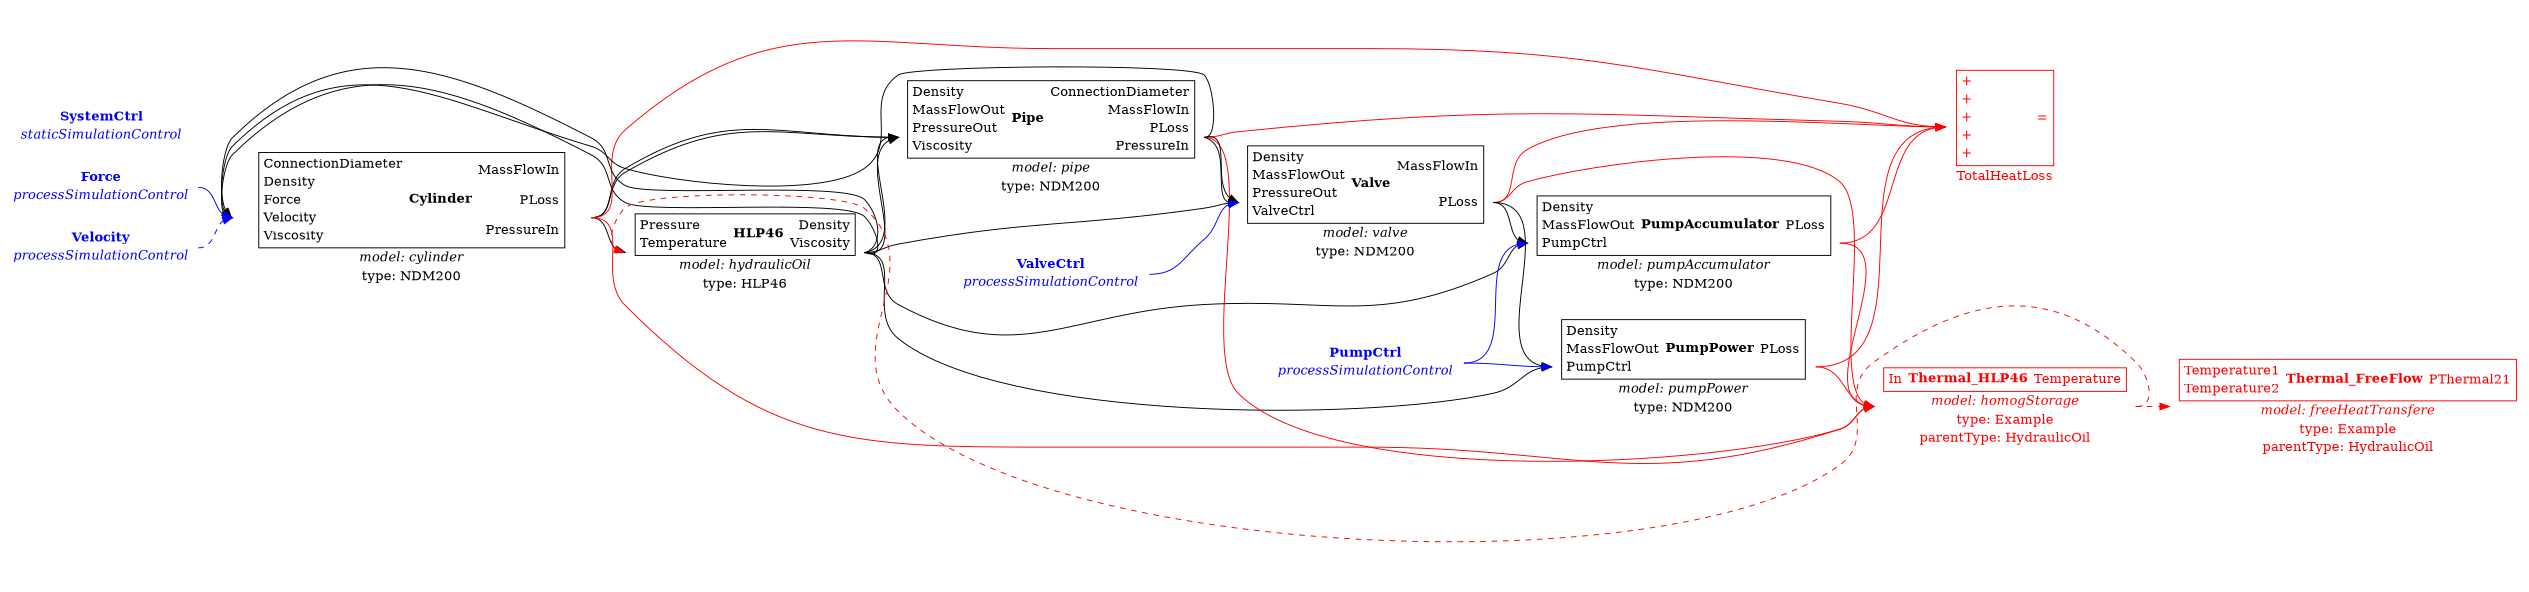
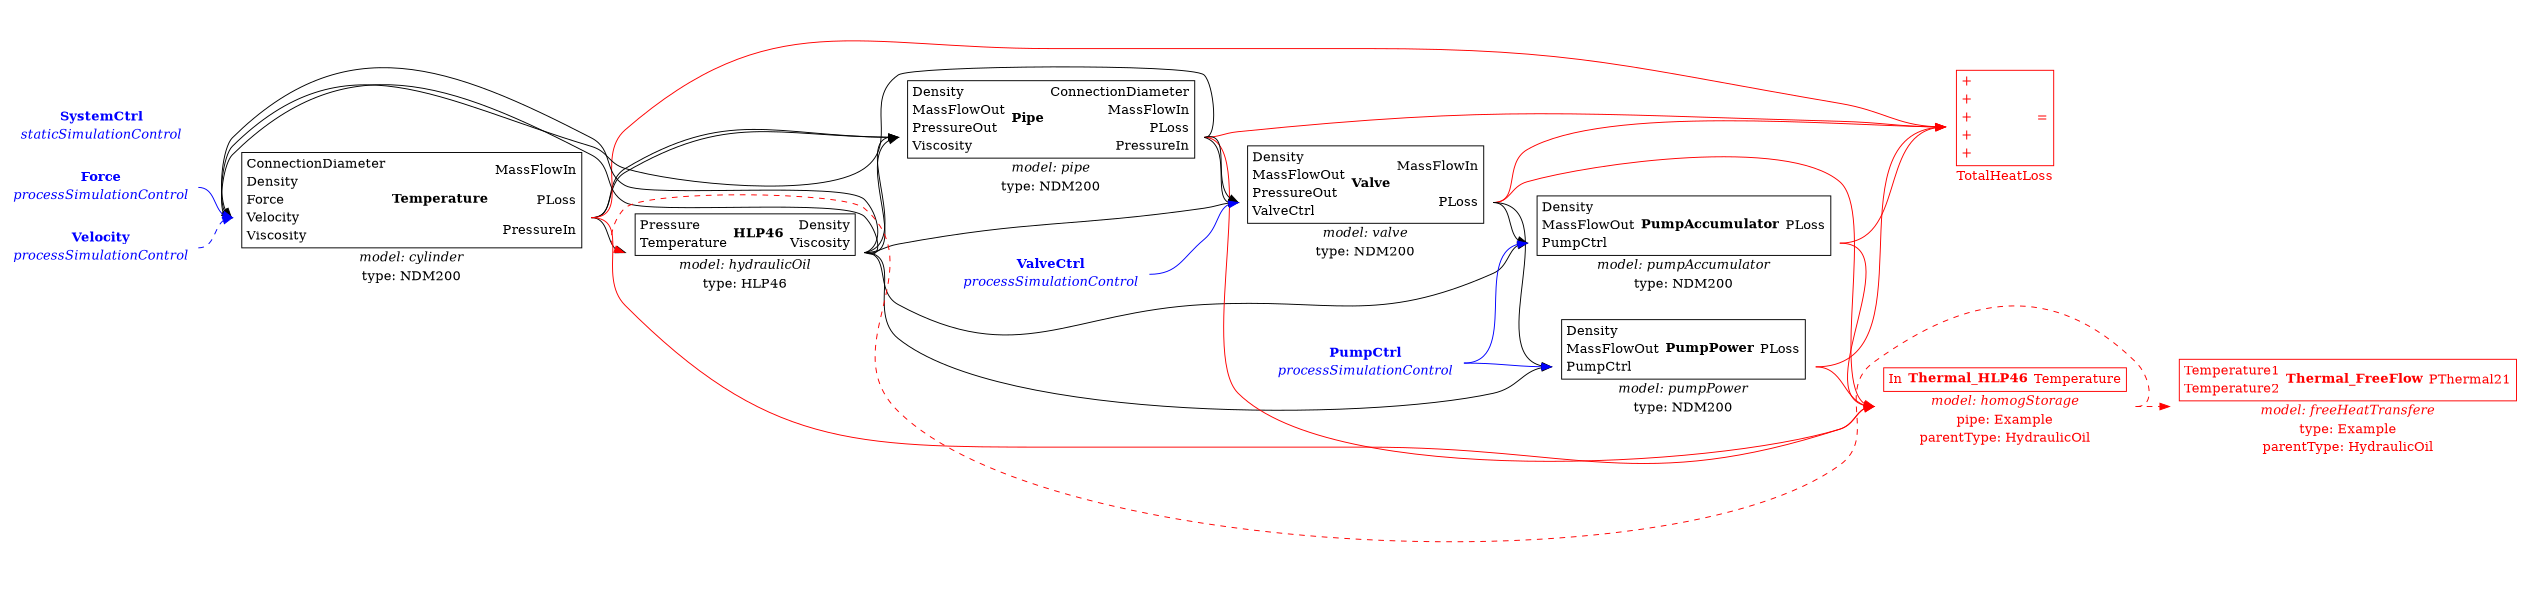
(441, 199) -> (441, 199)
(2005, 420) -> (2005, 420)
